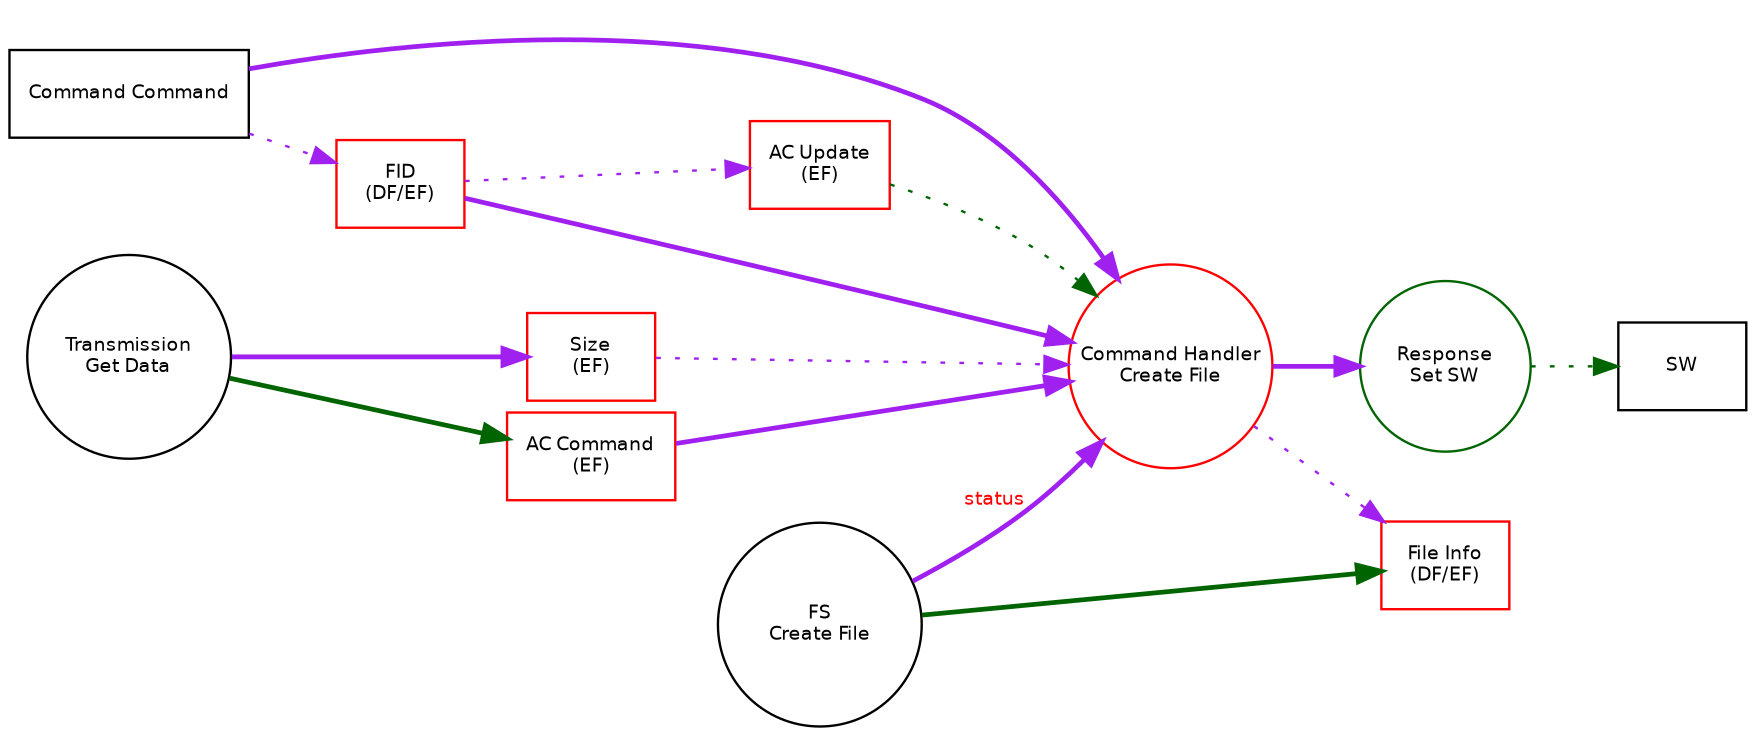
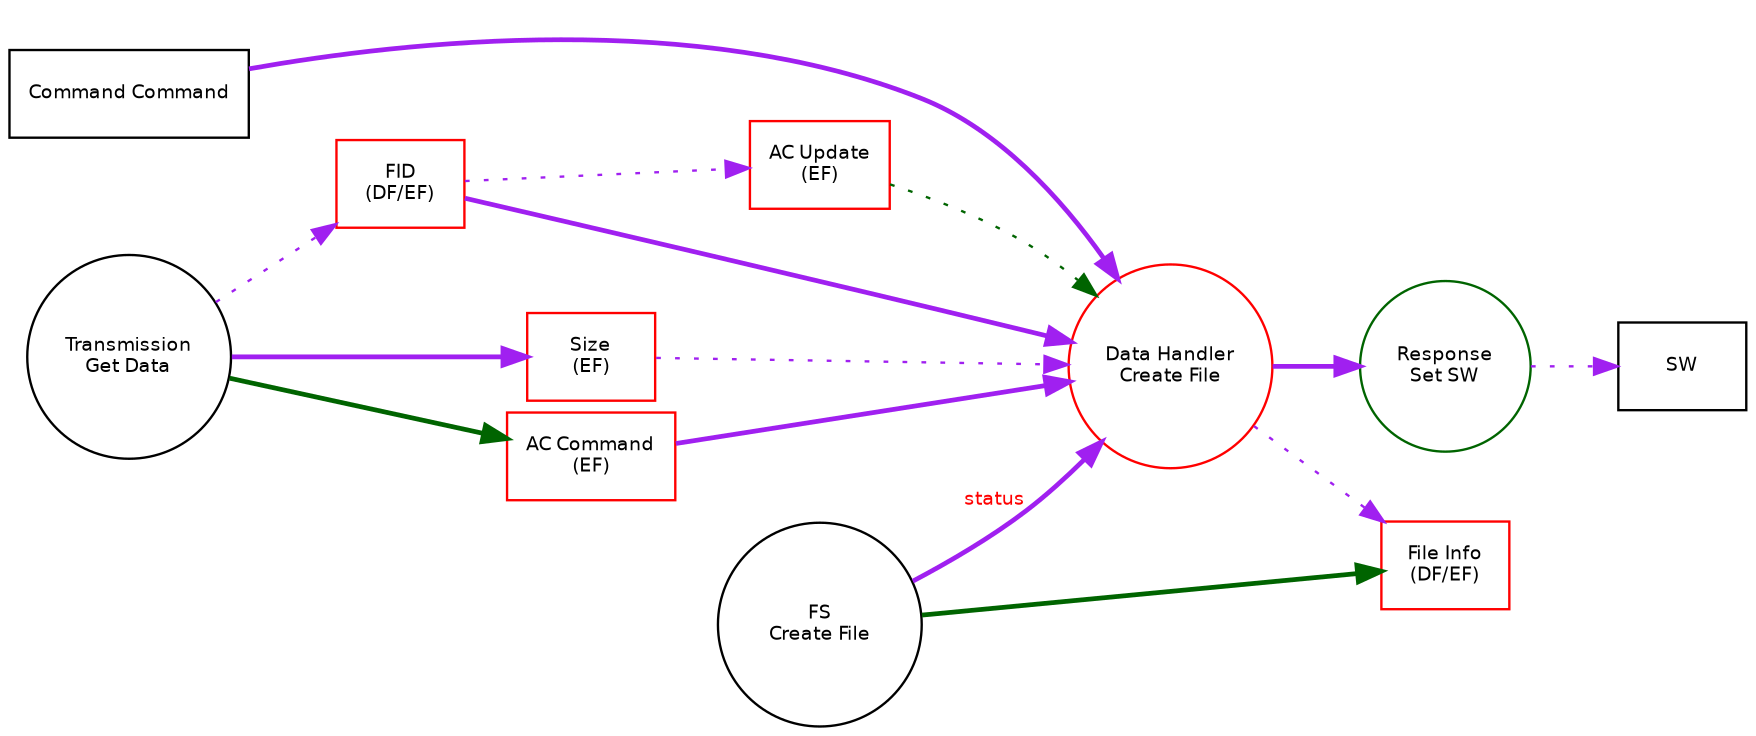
(281, 144) -> (266, 270)
(1171, 366) -> (1171, 366)
(1562, 366) -> (1562, 366)
